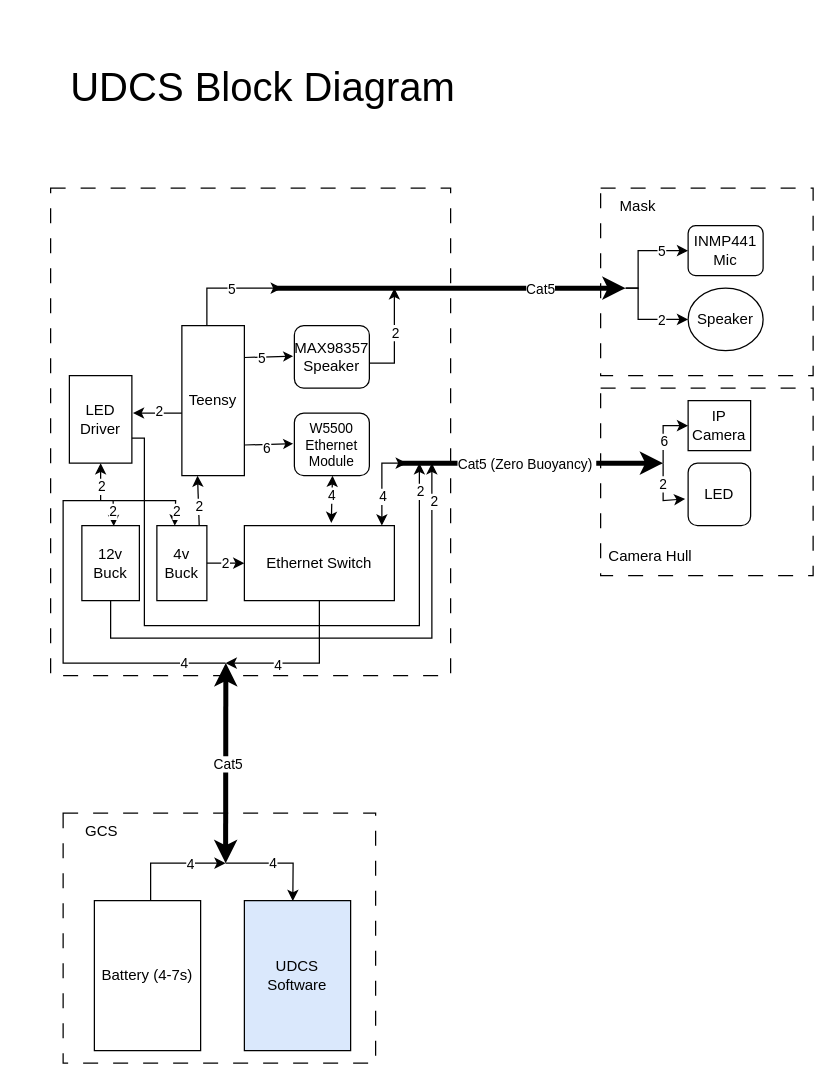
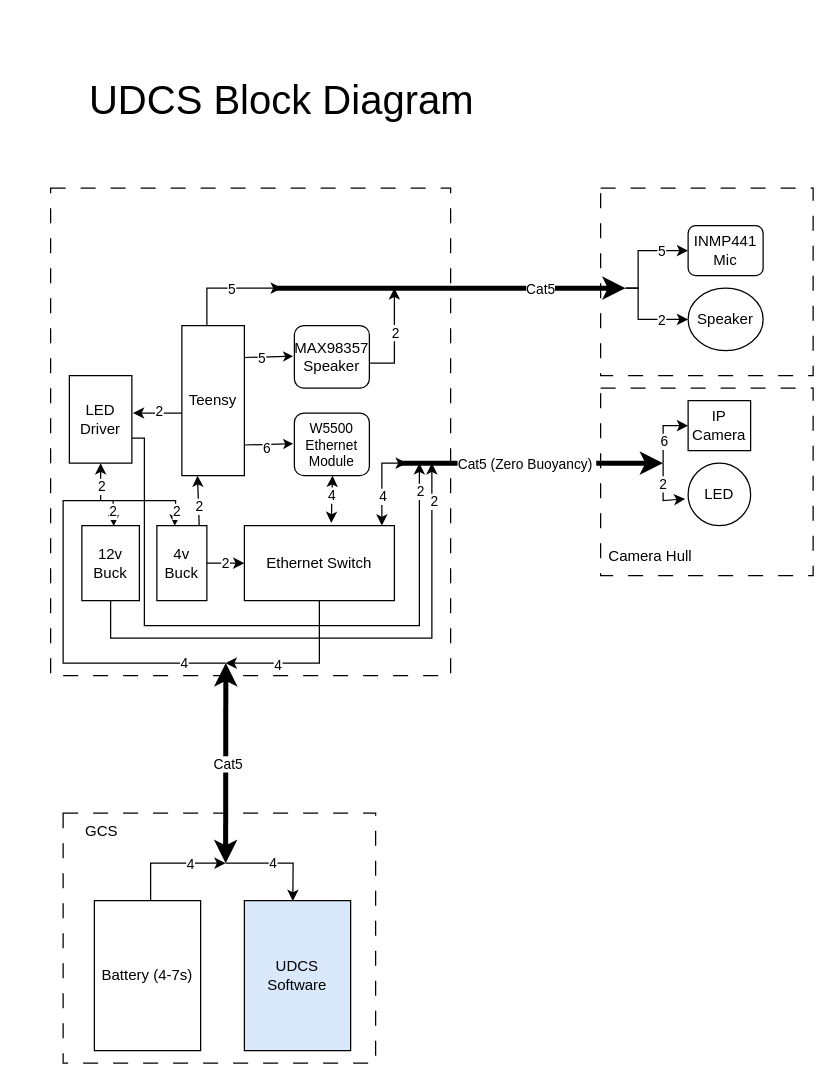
(263, 88) -> (282, 101)
(638, 207) -> none
(719, 494) -> (719, 494)
